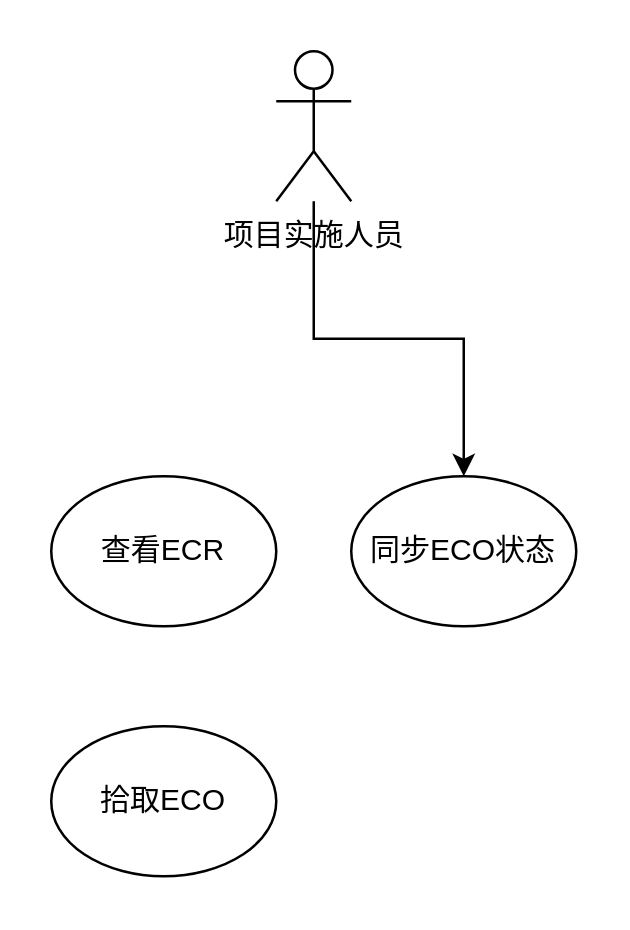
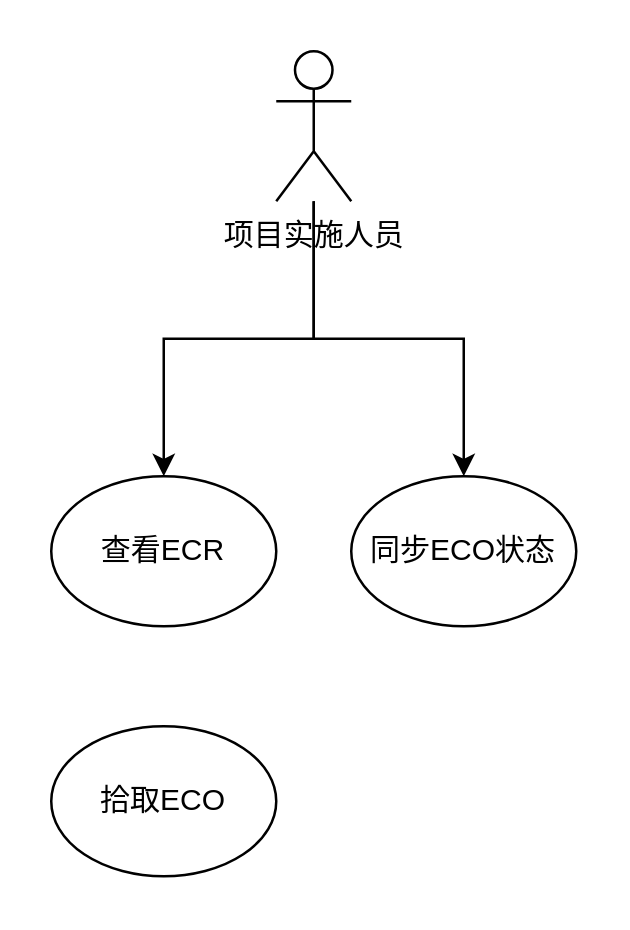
none -> (178, 339)
